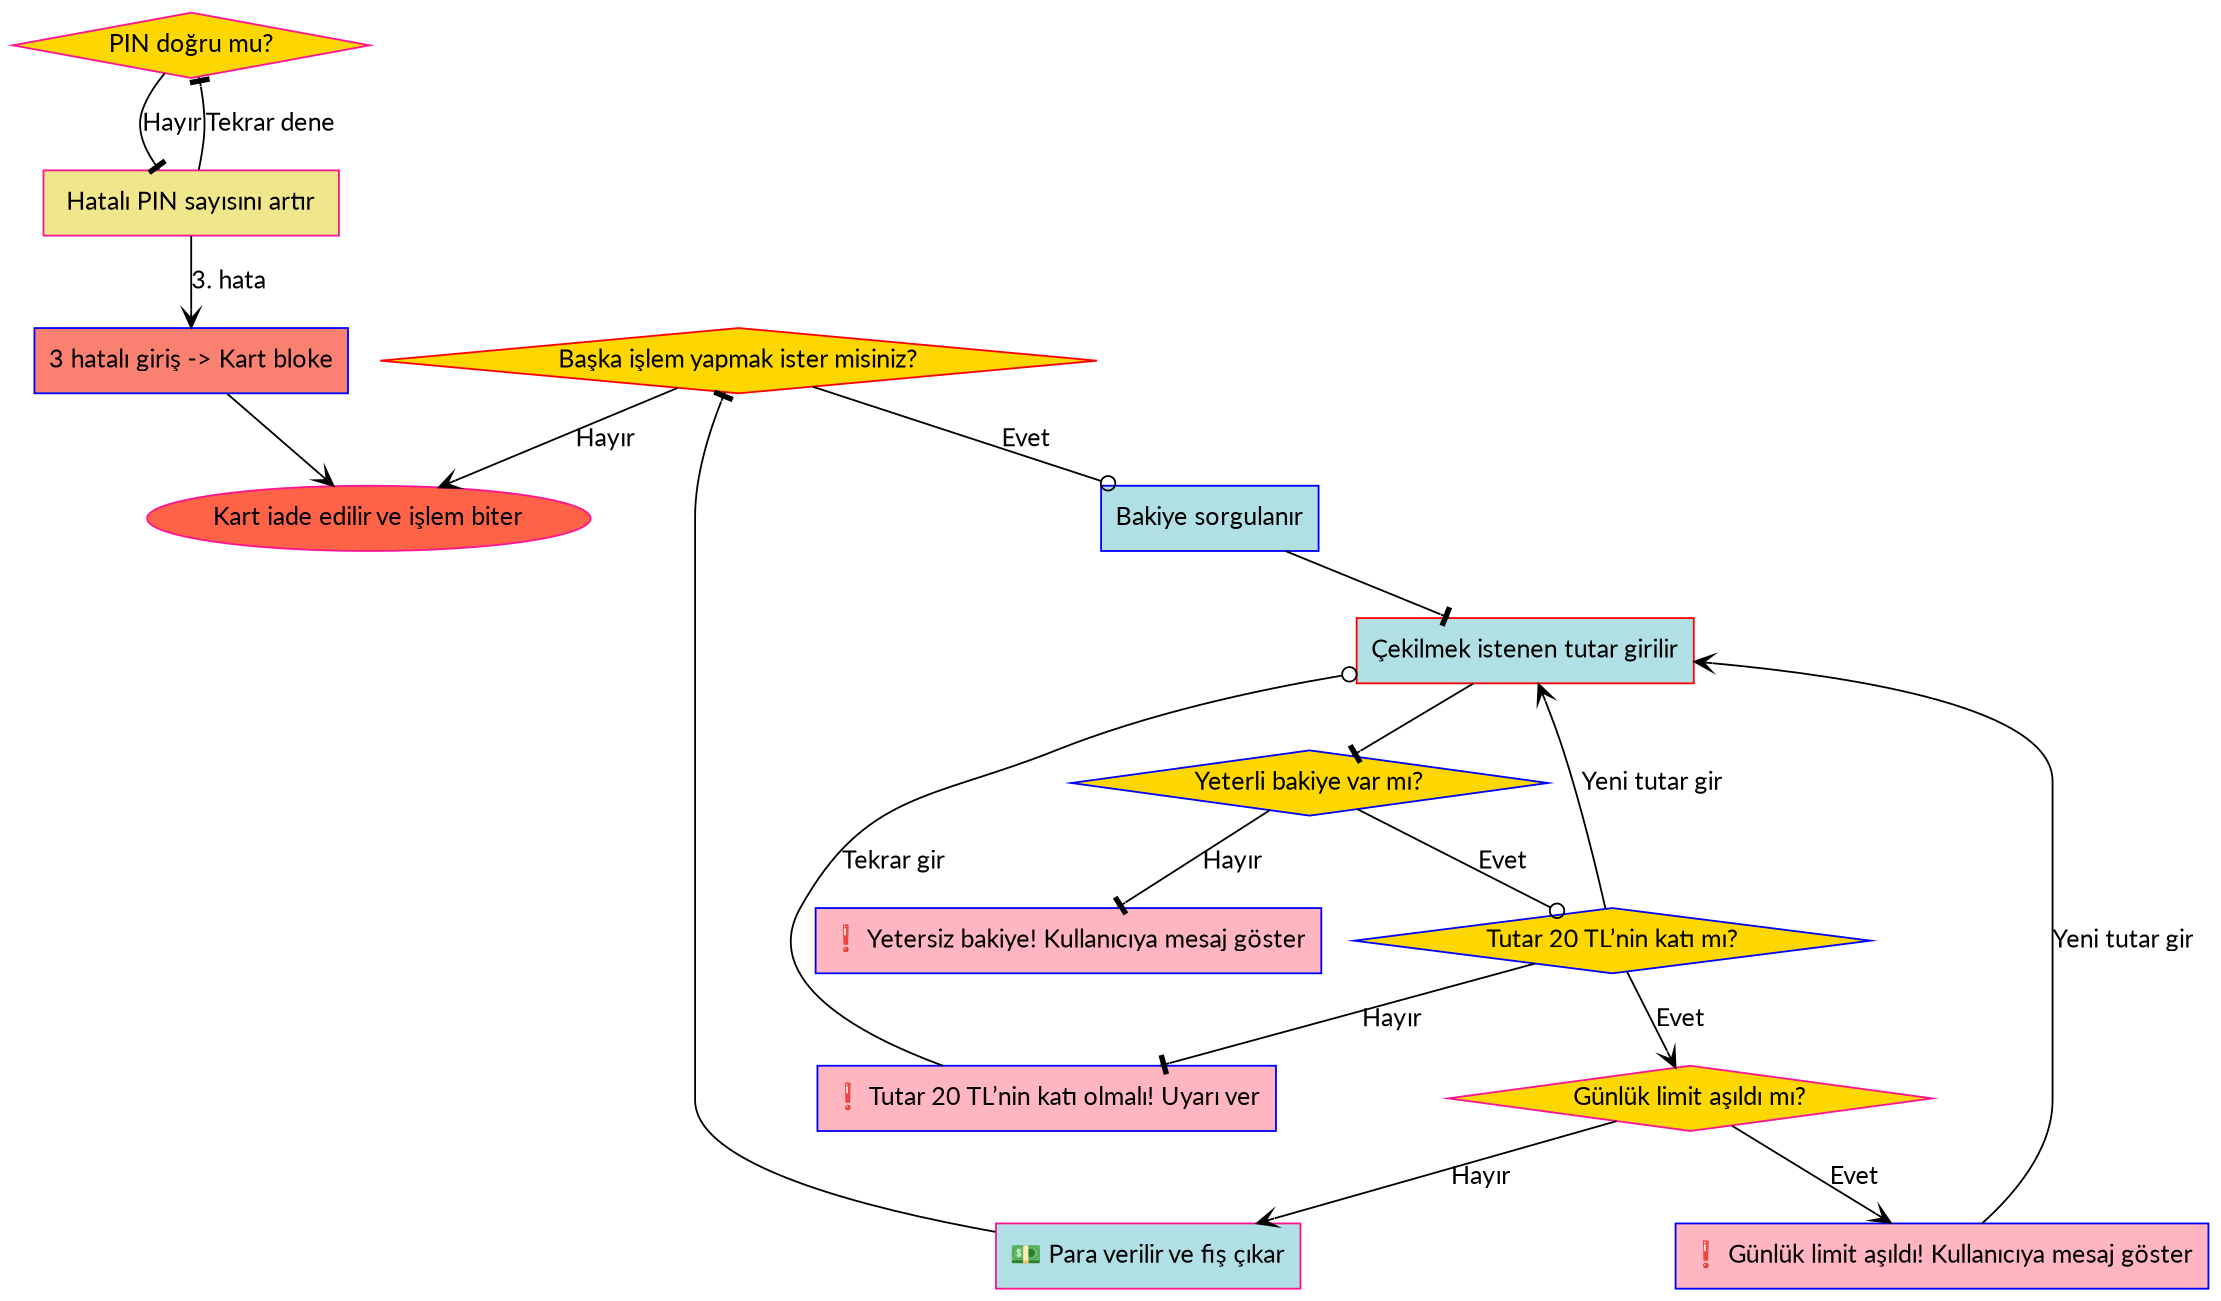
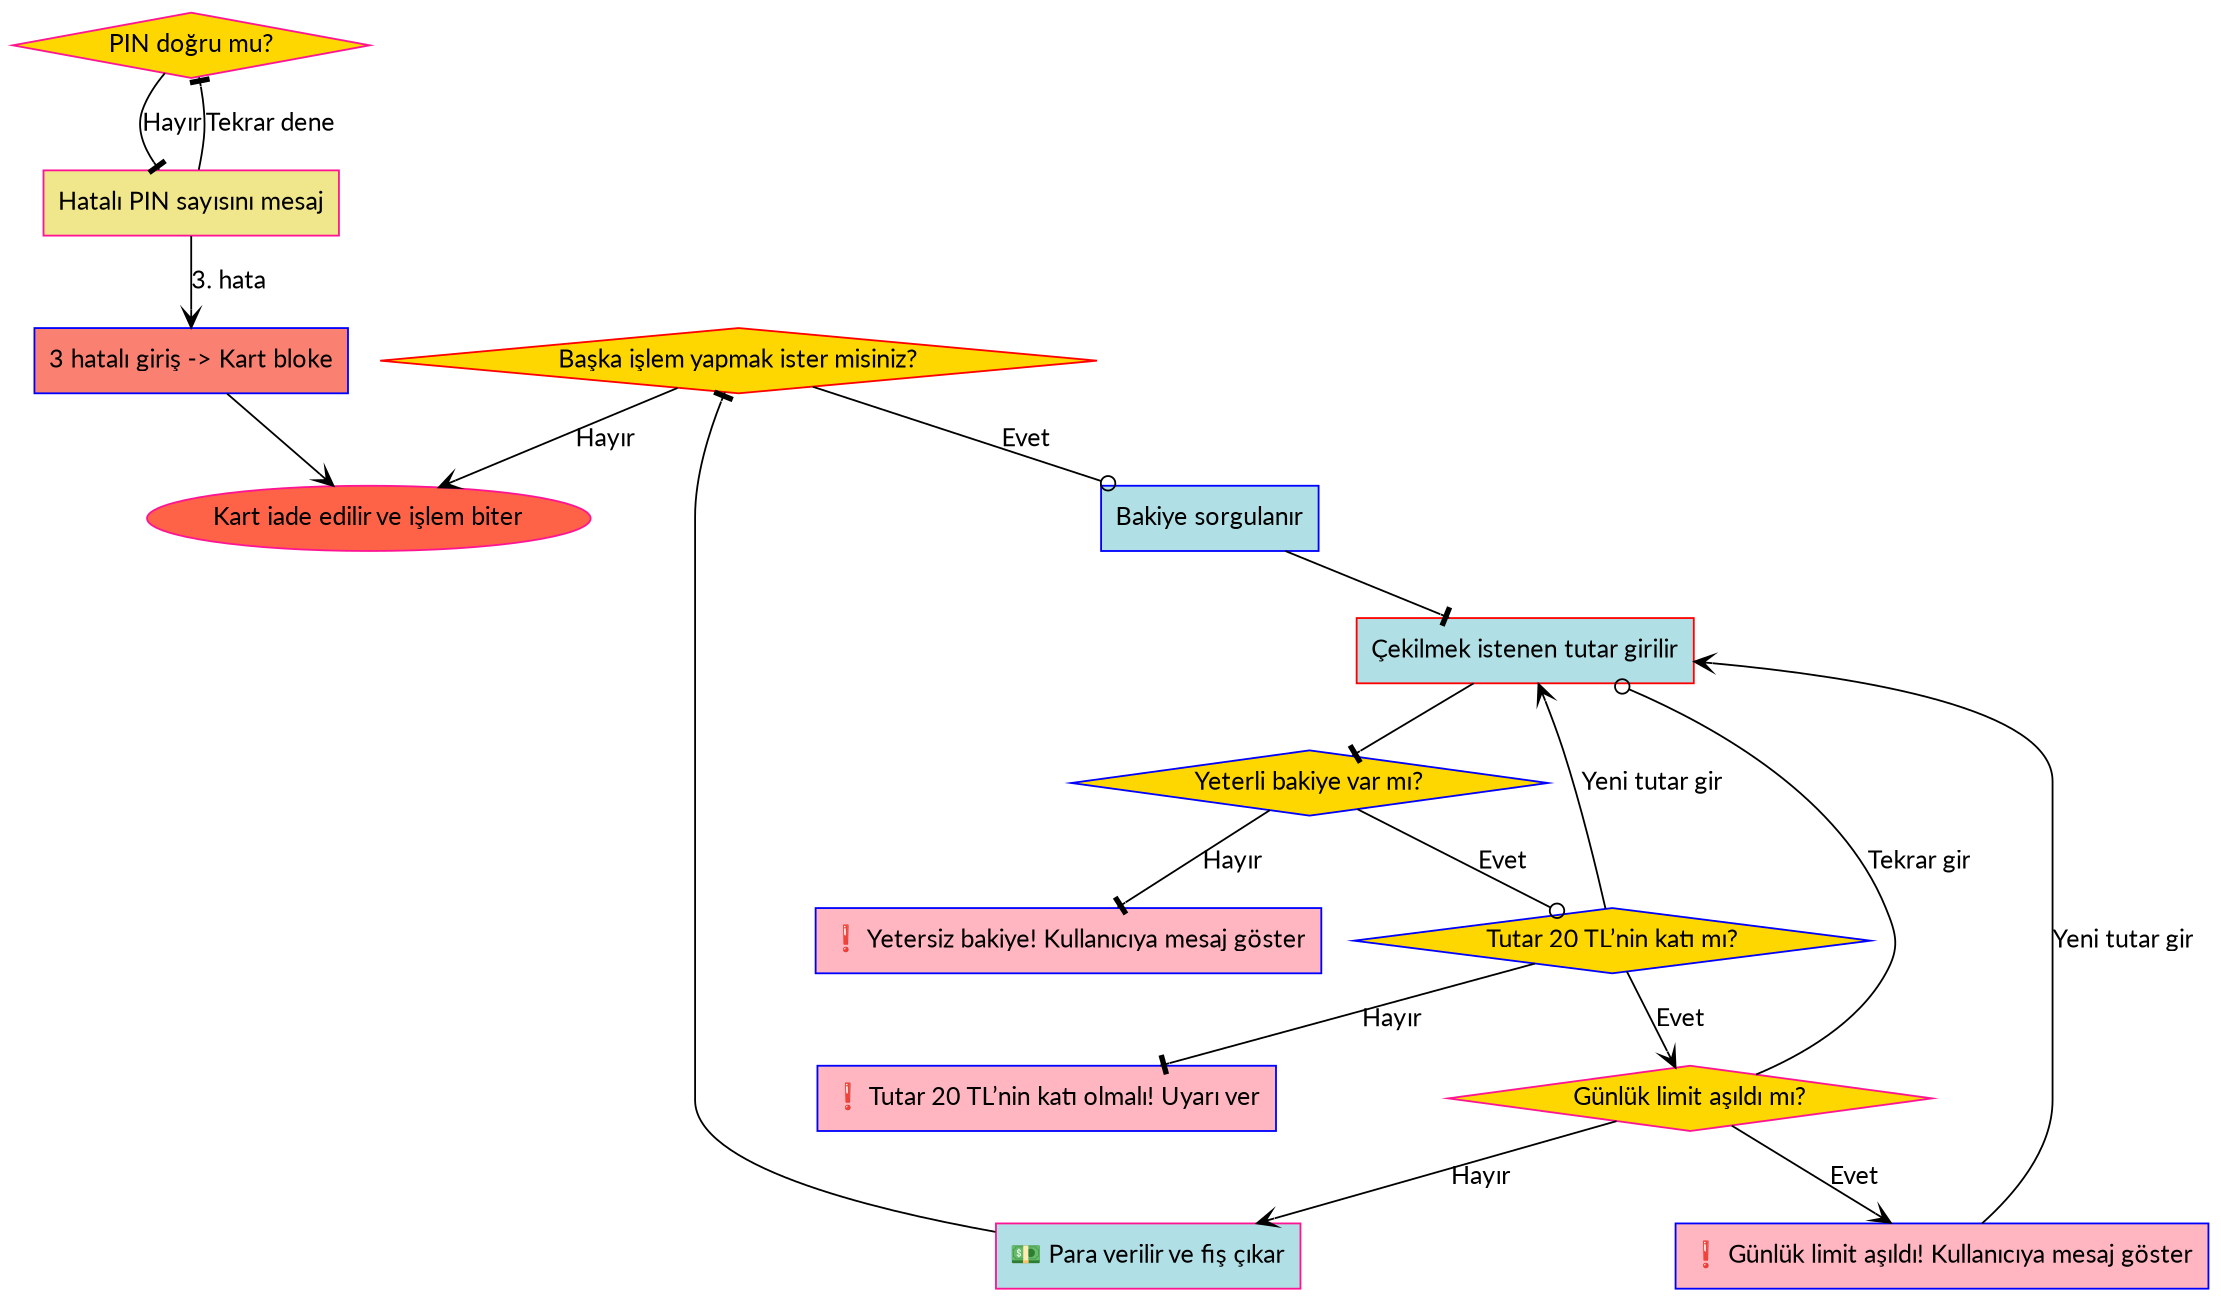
(191, 203) -> (191, 203)
(935, 792) -> (1860, 860)
